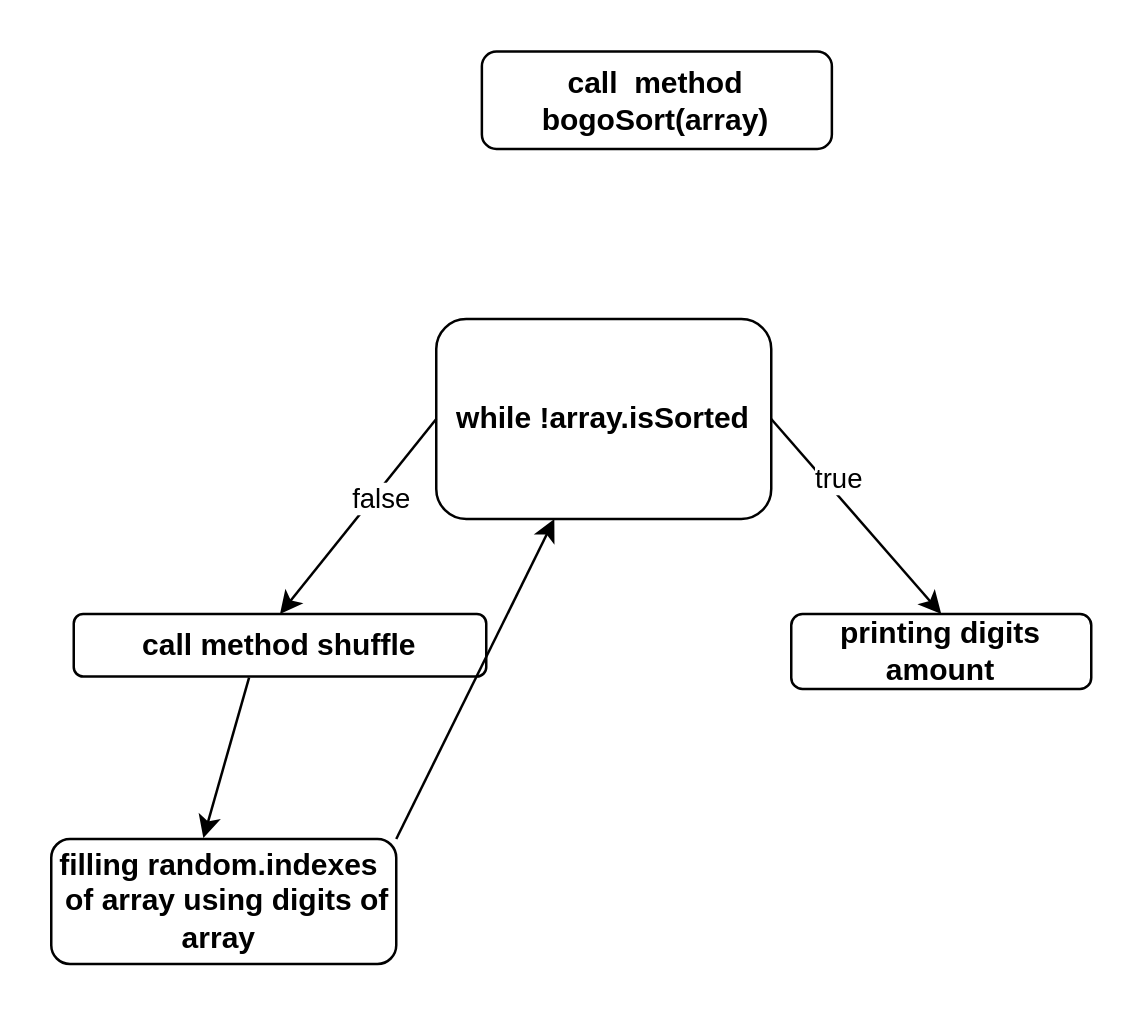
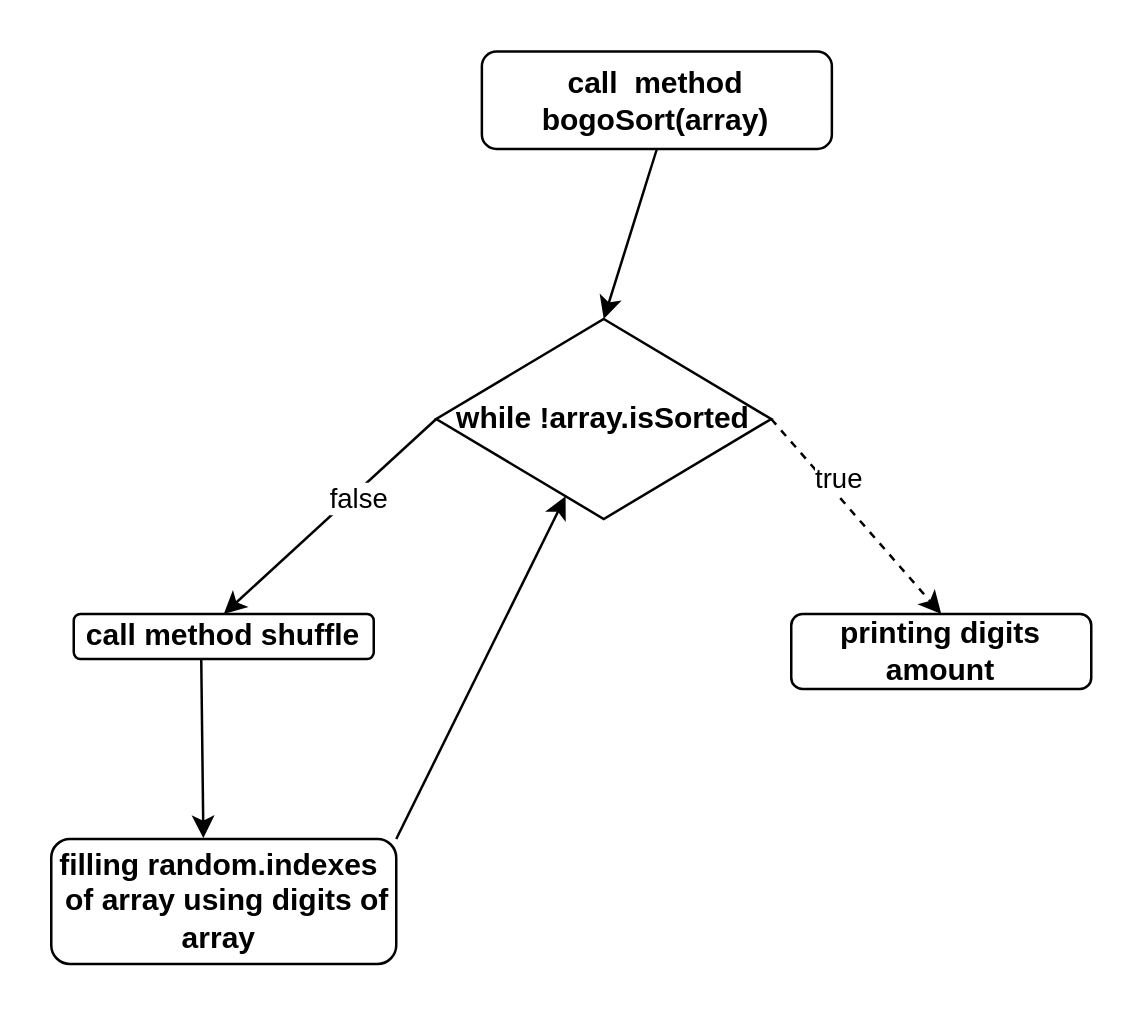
none -> (633, 226)
(604, 419) -> (604, 419)
(883, 547) -> (883, 547)
(280, 645) -> (224, 636)
